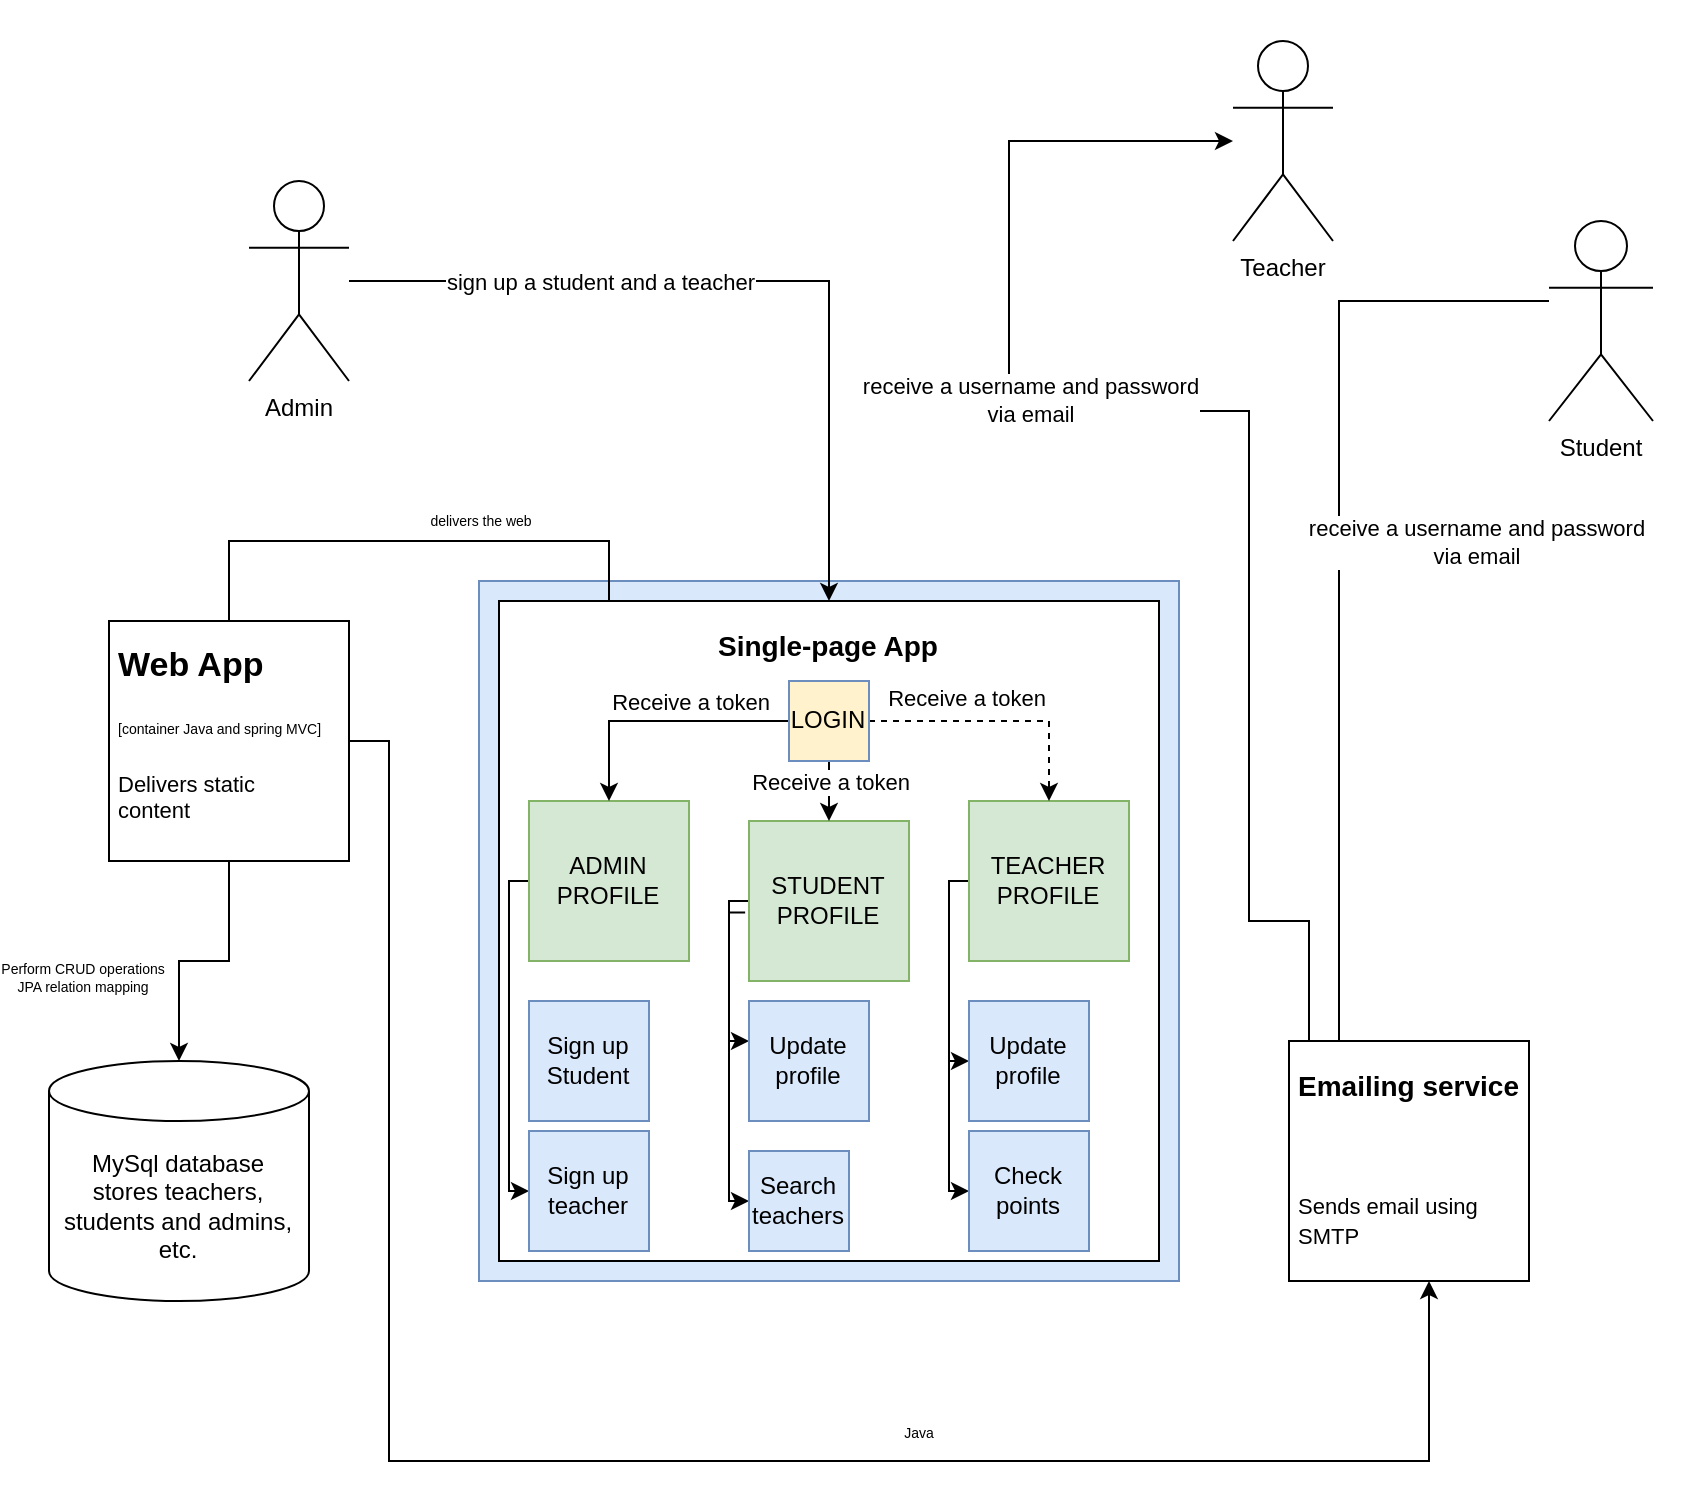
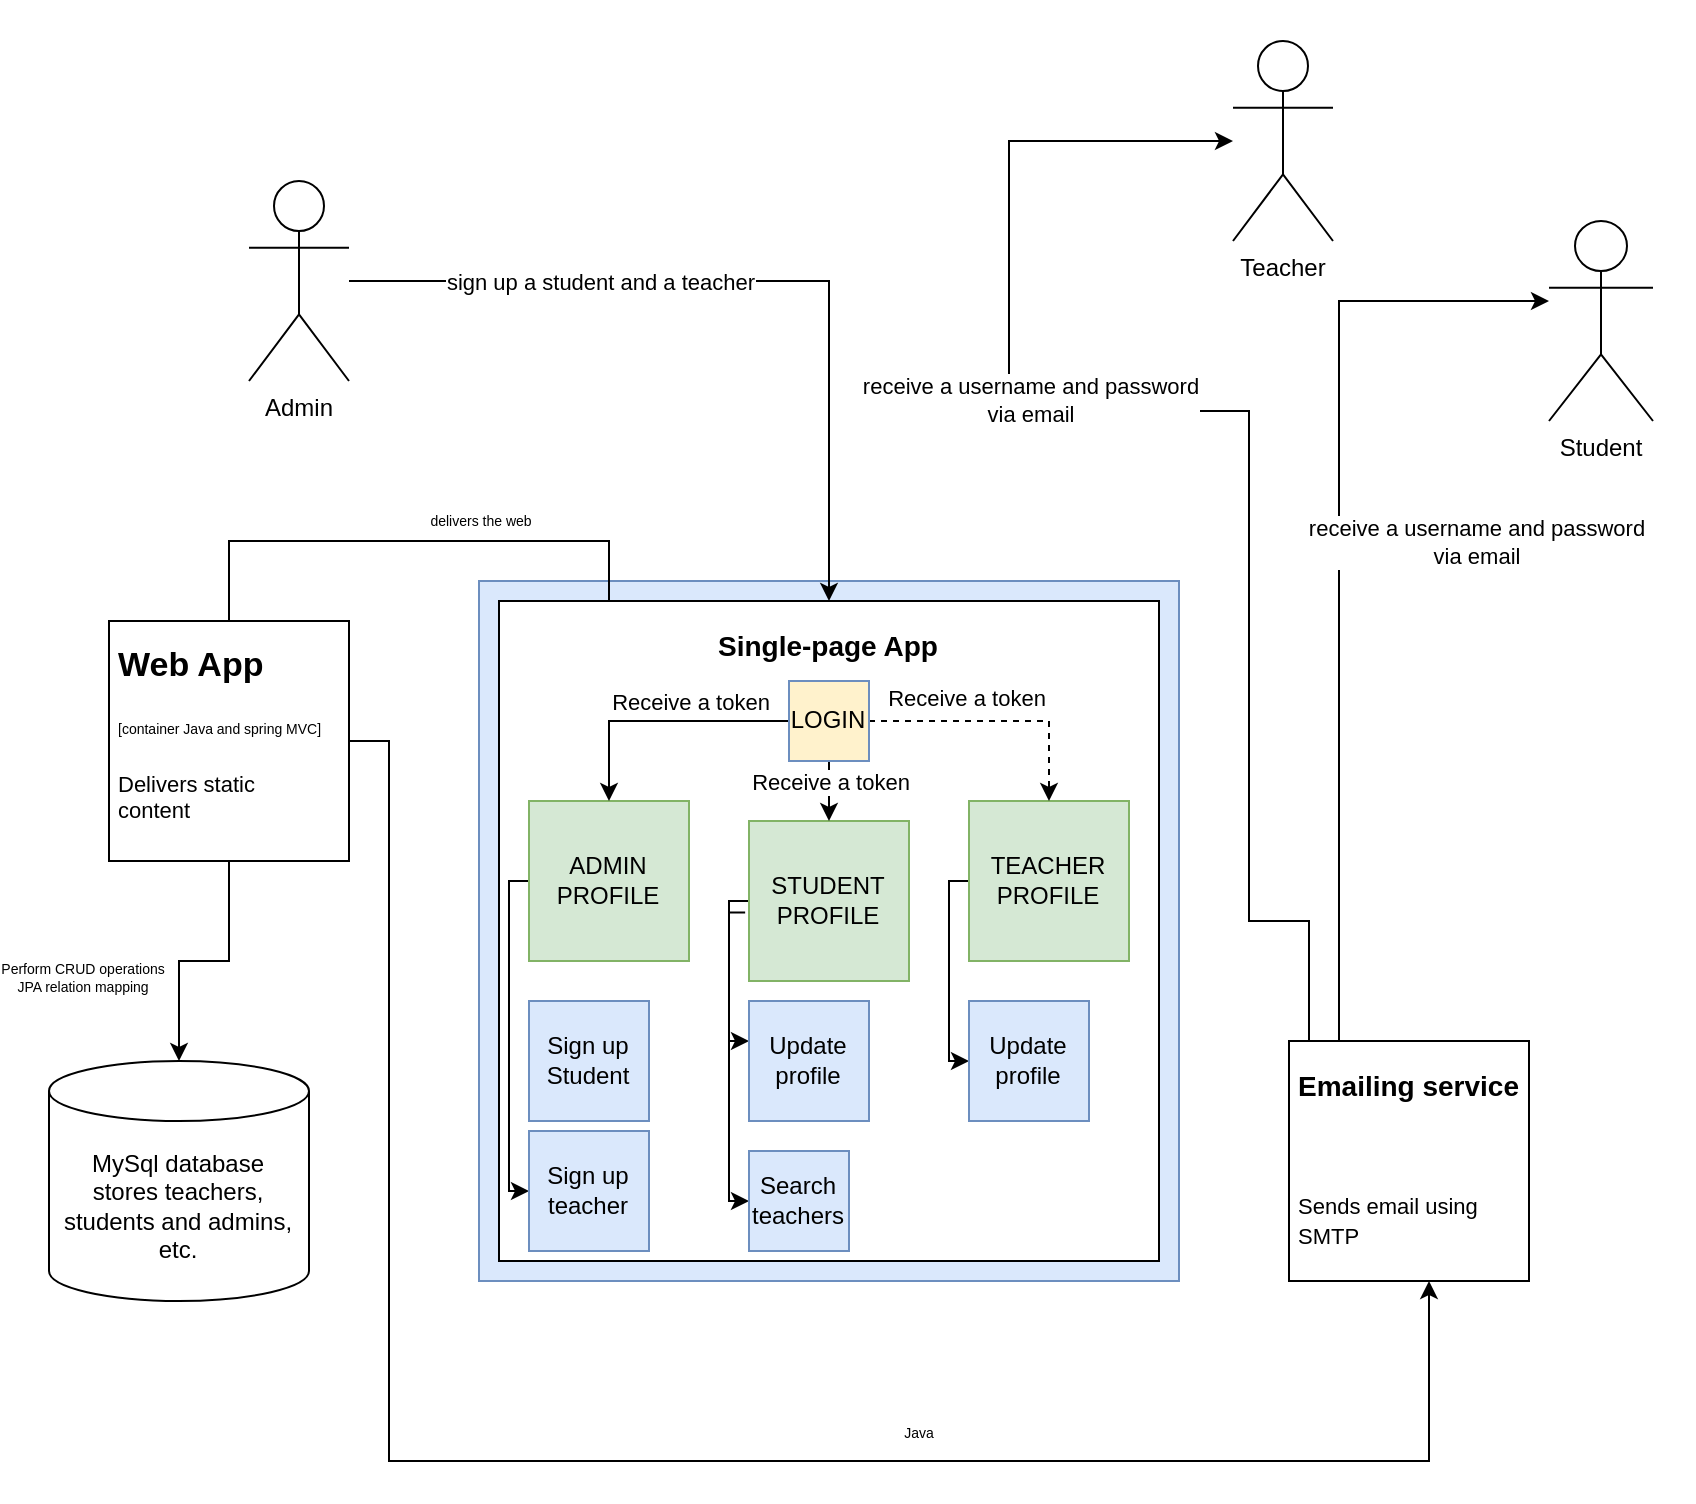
(1540, 301) -> (1534, 301)
(949, 1131) -> none
(1029, 1191) -> none
